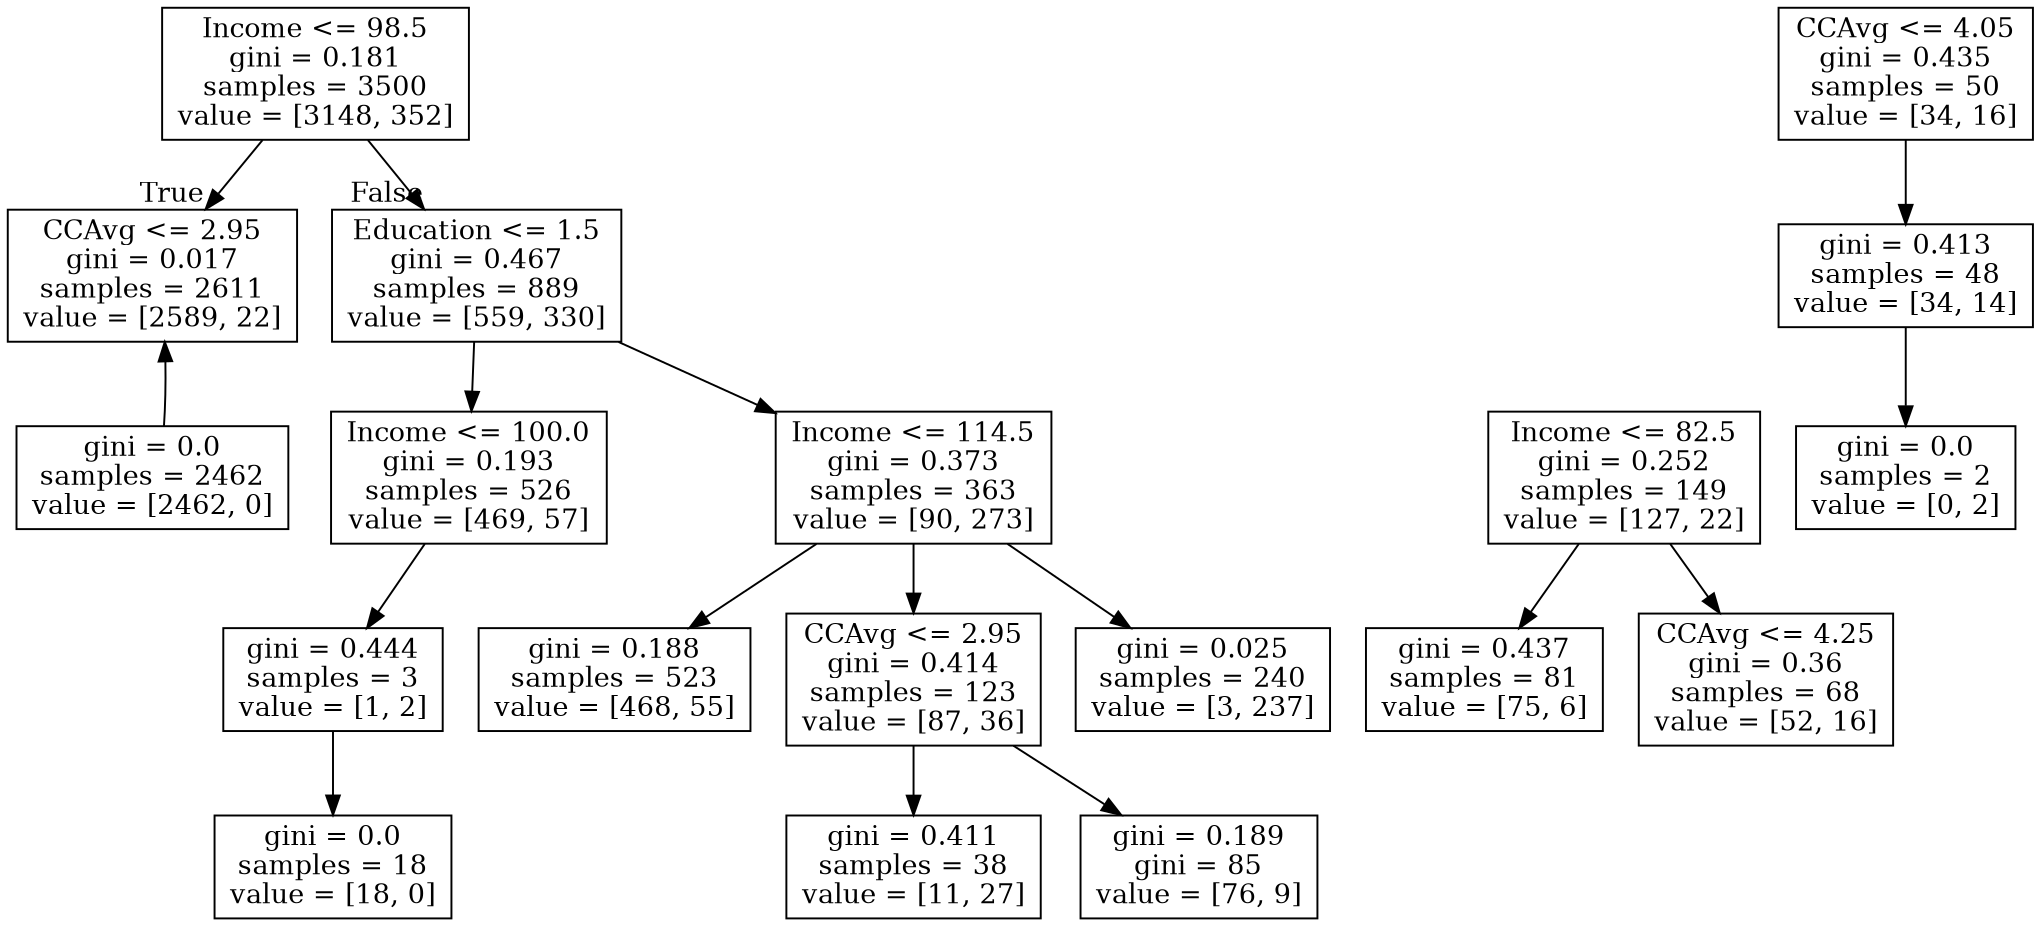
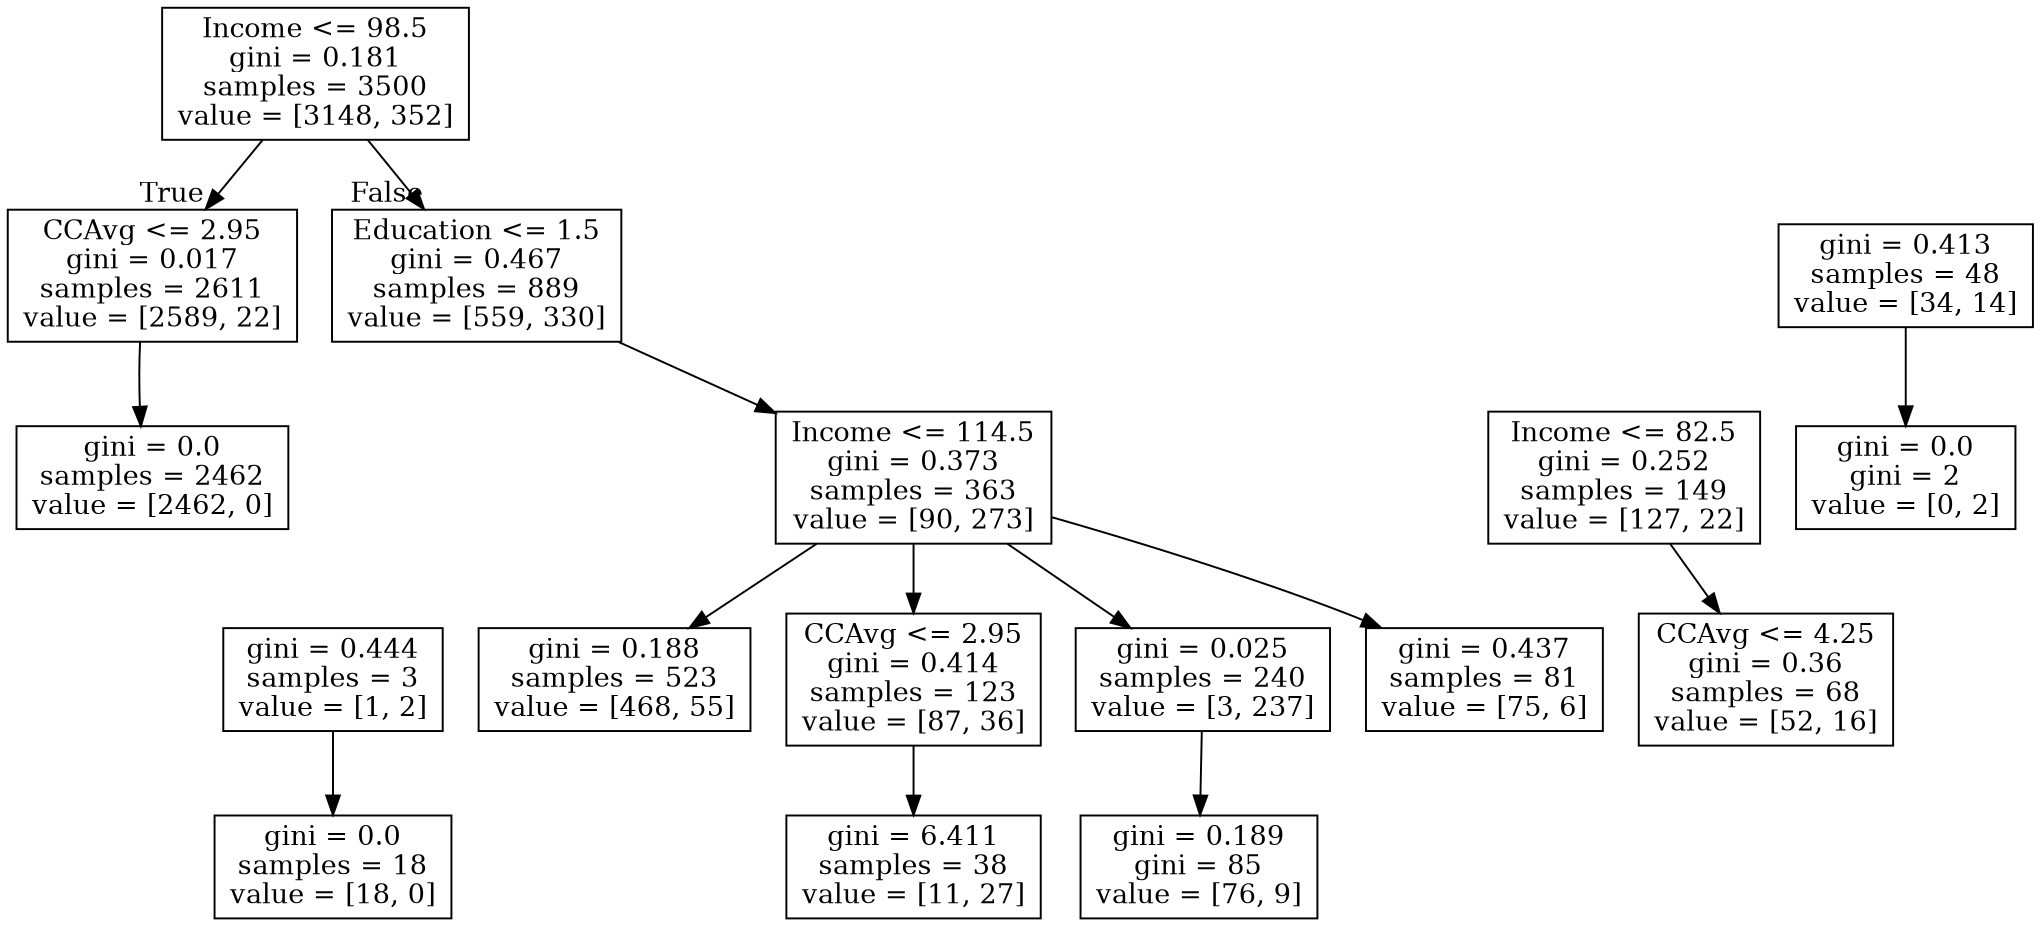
(1906, 74) -> none
(165, 394) -> (139, 374)
(469, 478) -> none
(1906, 478) -> (1906, 478)
(1555, 578) -> (1209, 565)
(1059, 775) -> (1201, 763)
(914, 867) -> (914, 867)
